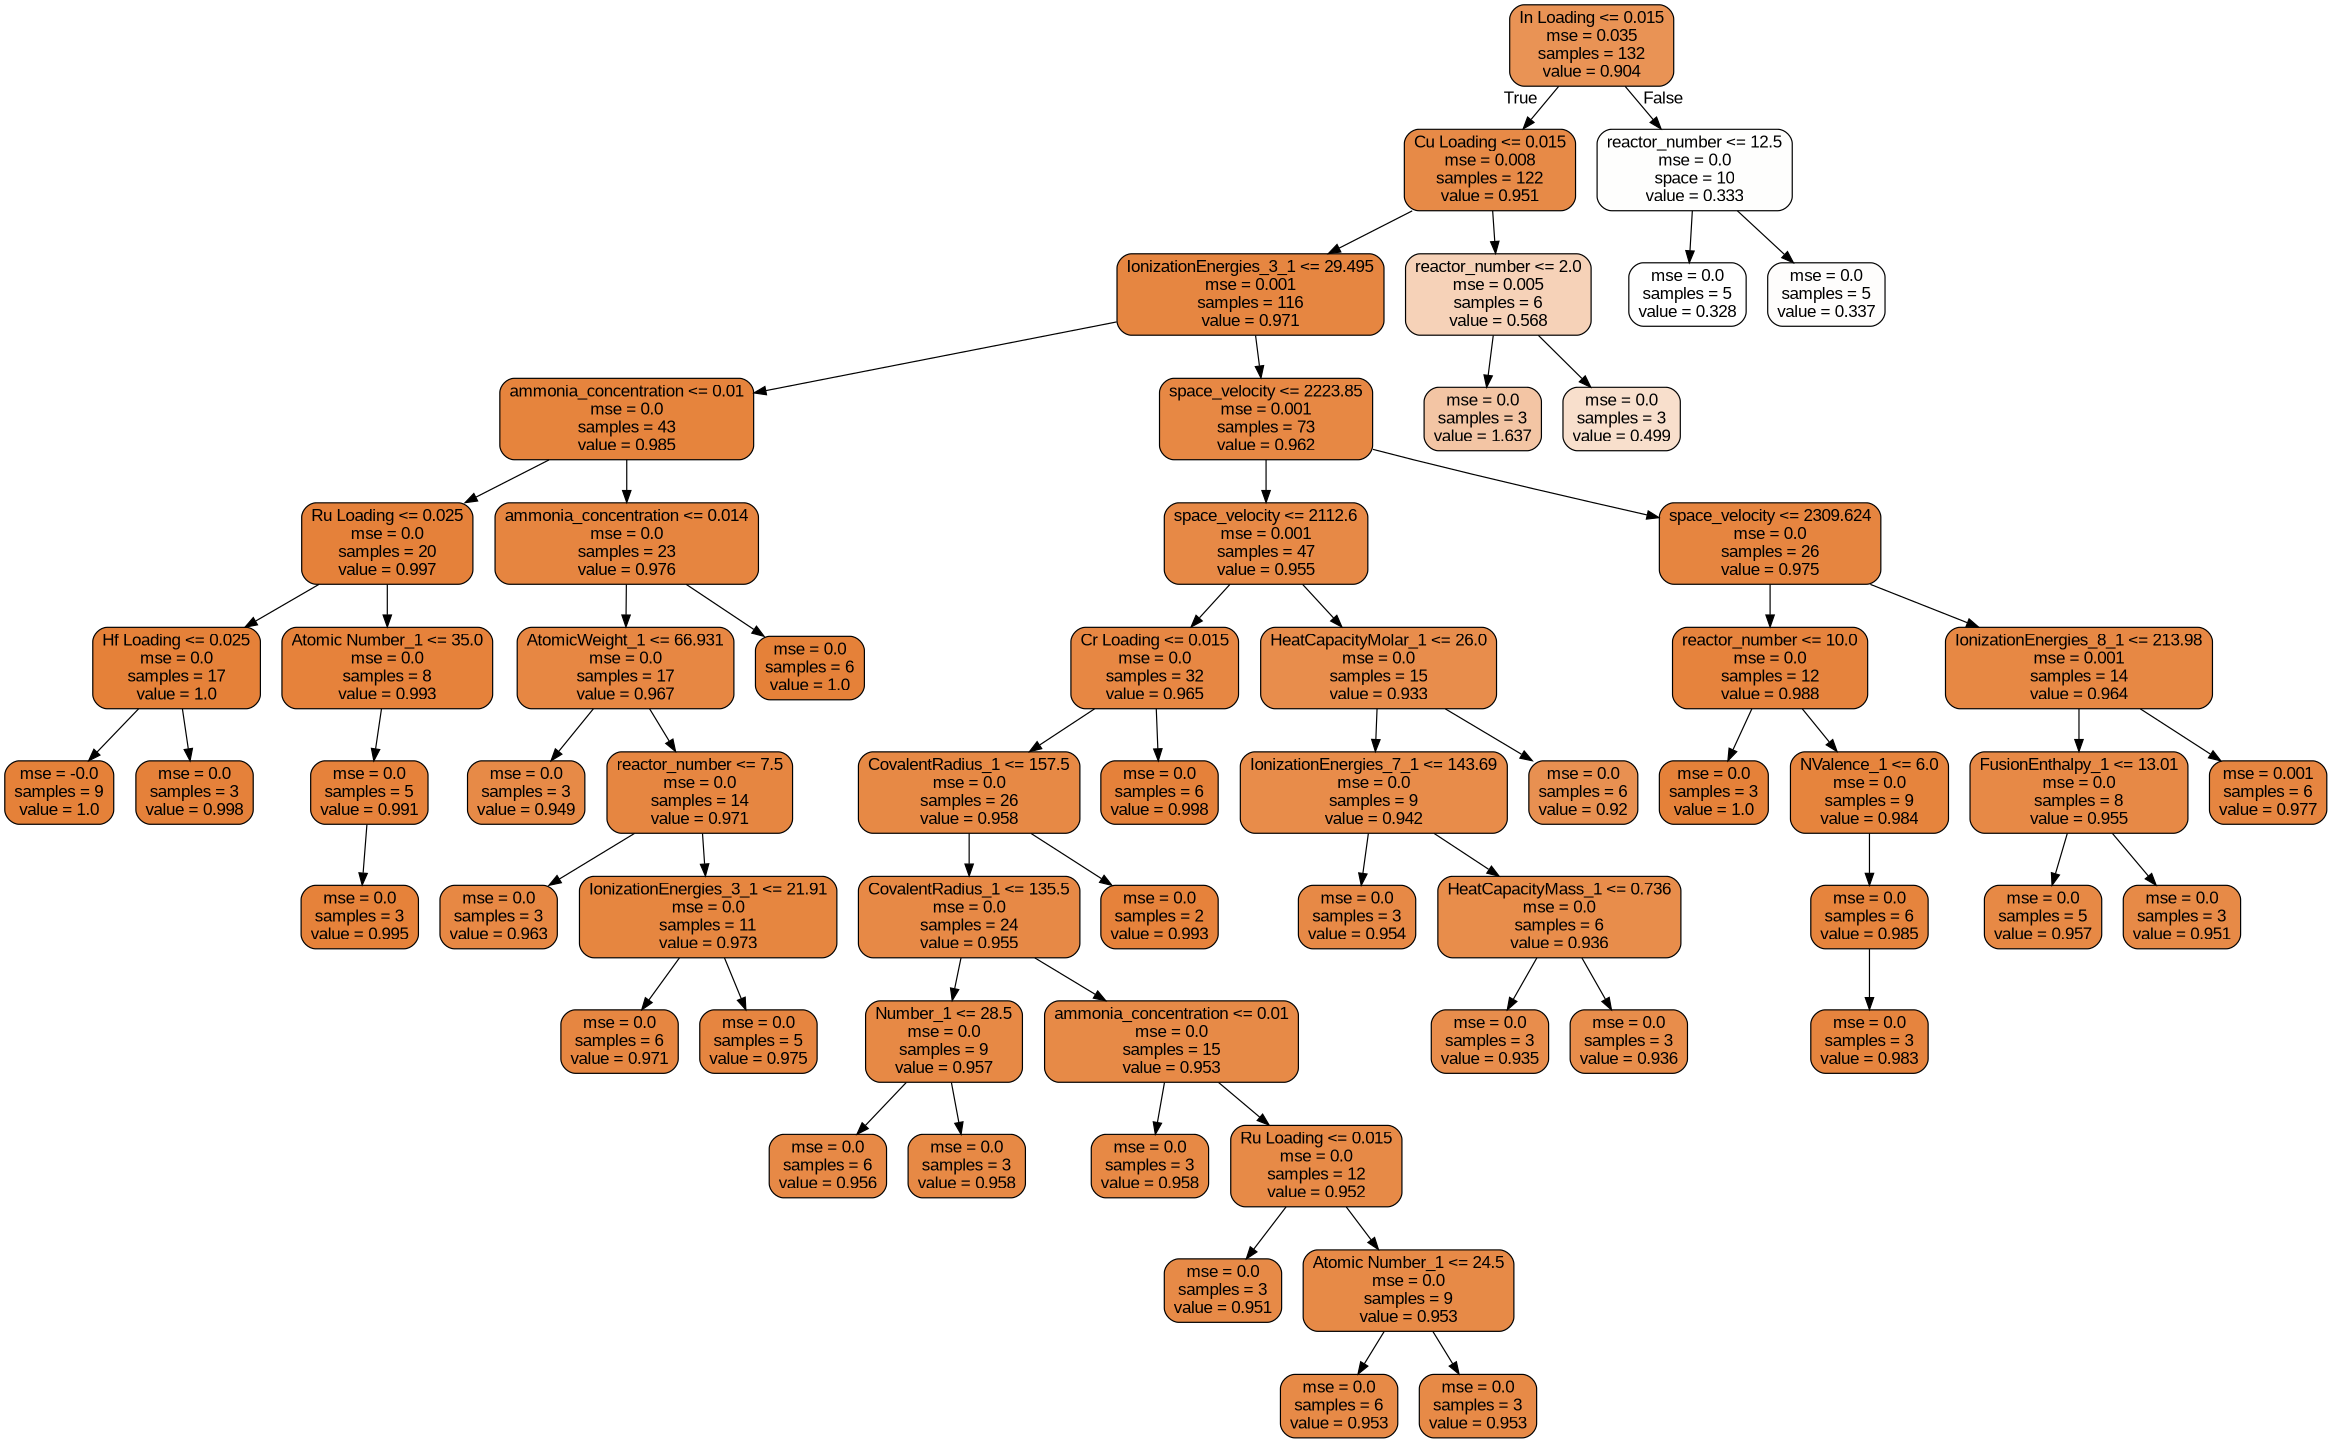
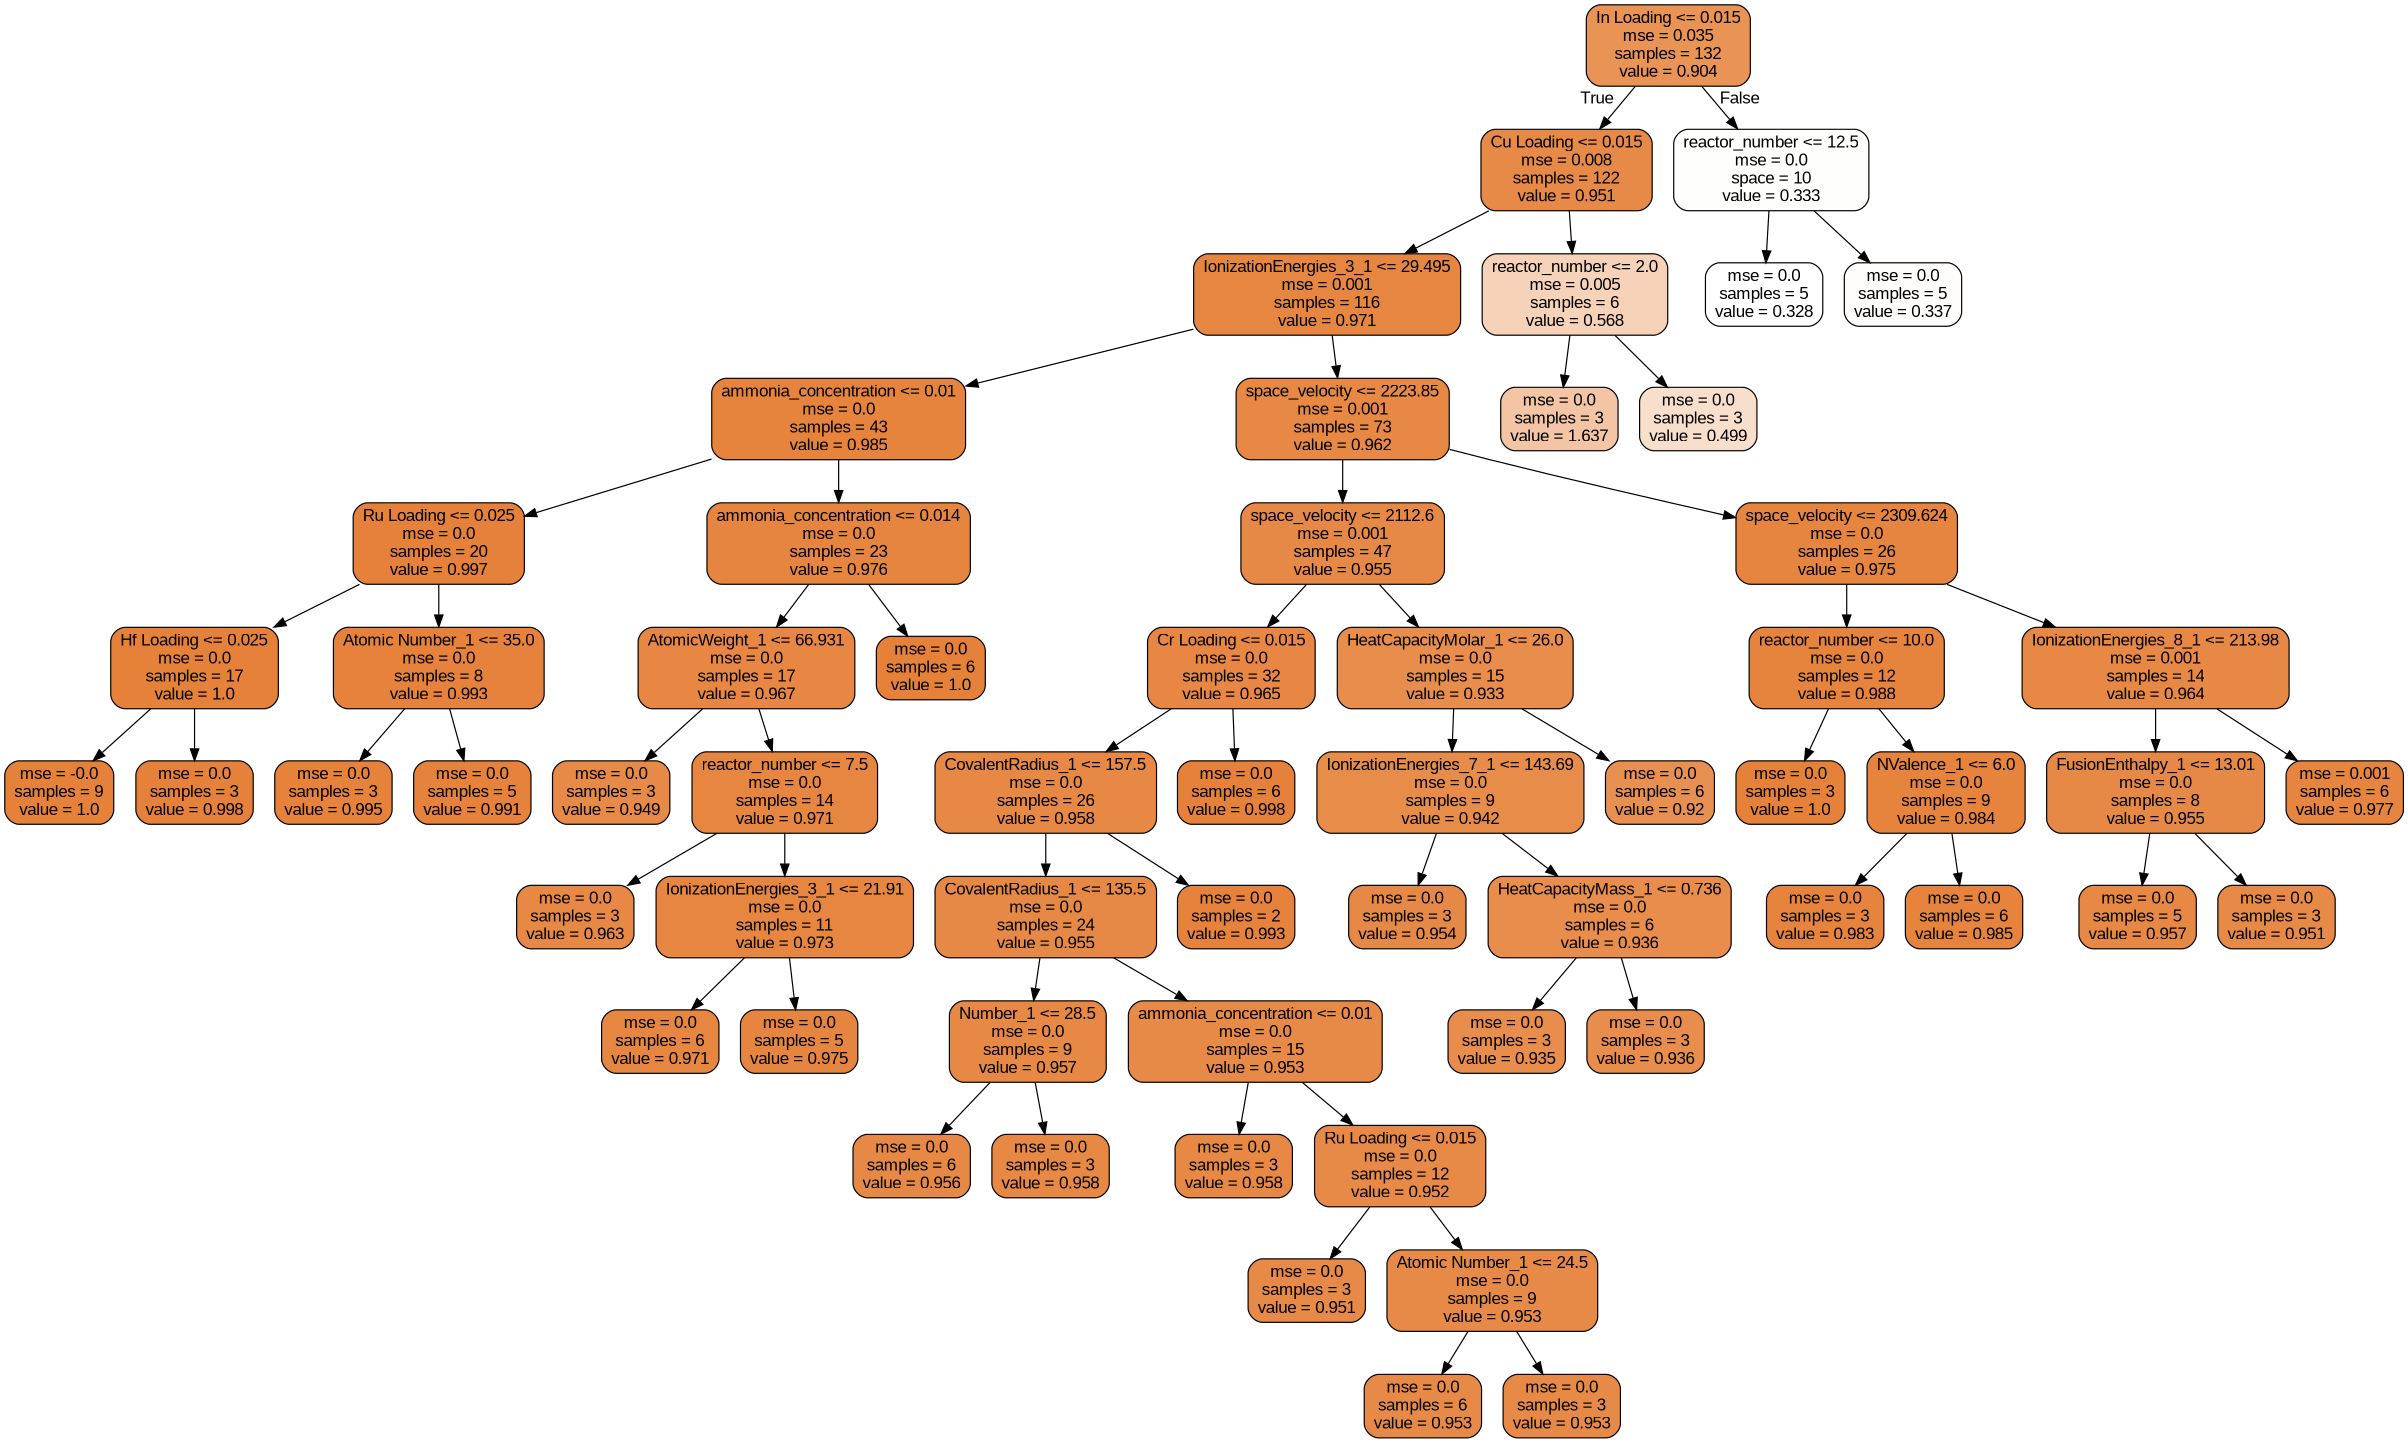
(365, 849) -> (386, 730)
(1869, 973) -> (1885, 855)
